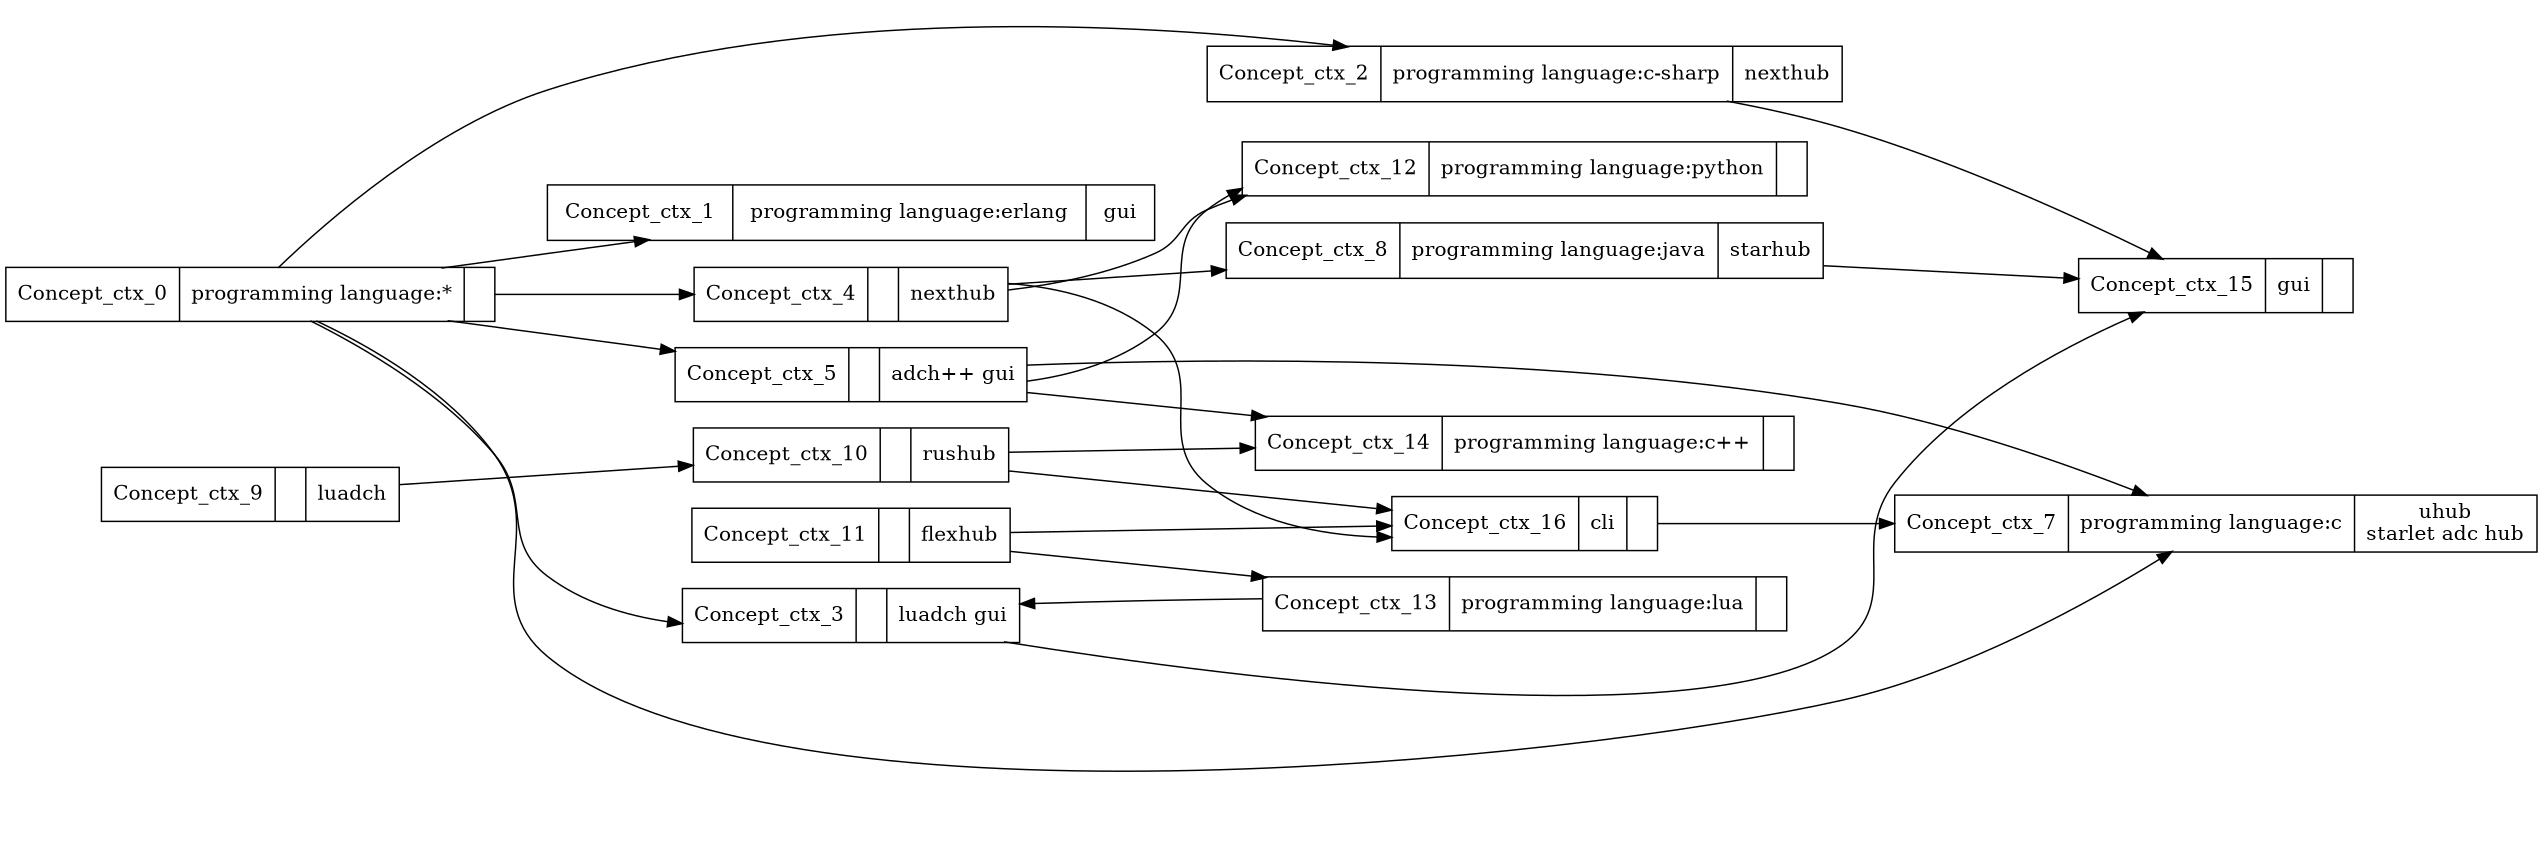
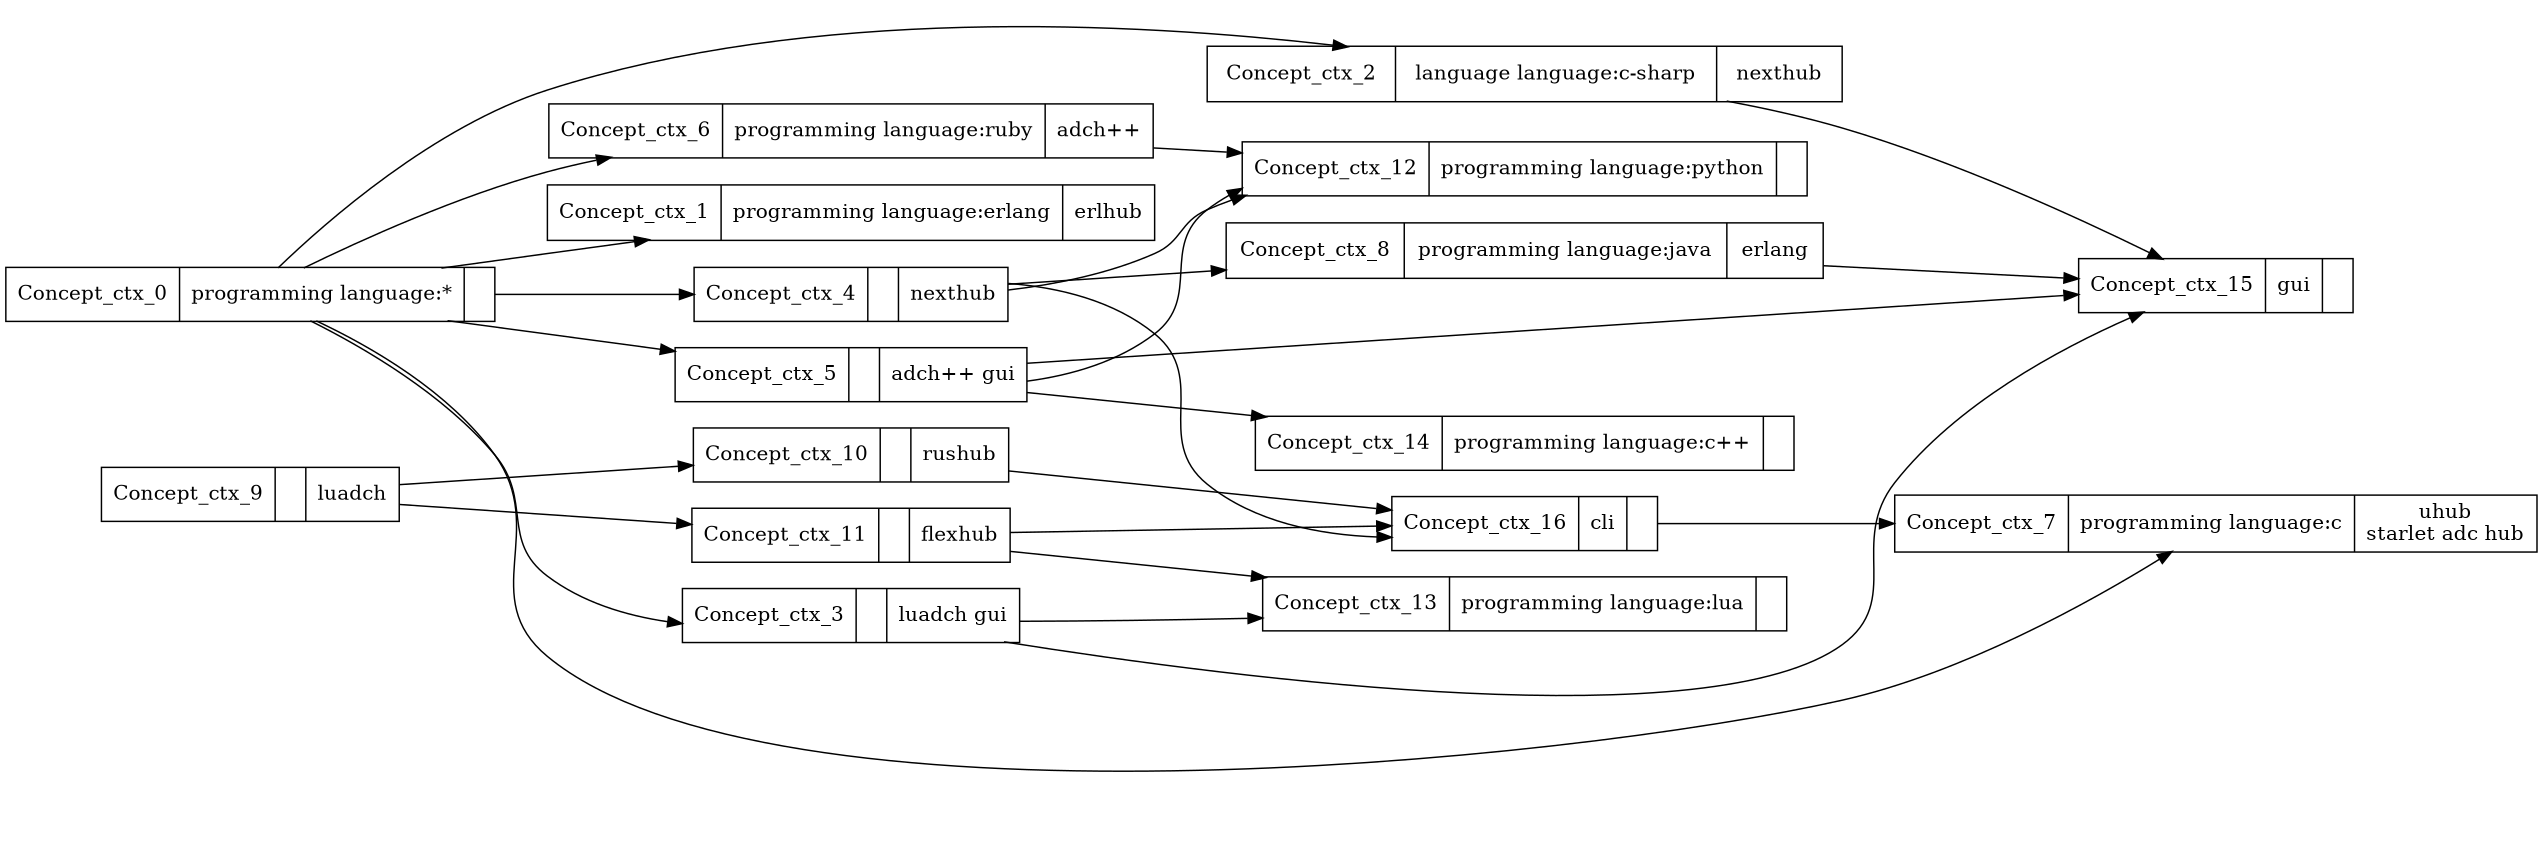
(1557, 73) -> (1556, 73)
none -> (851, 131)
(1120, 212) -> (1109, 212)
(1771, 250) -> (1775, 250)
(1587, 374) -> (1545, 329)
(1124, 450) -> none
none -> (538, 514)
(1149, 601) -> (1134, 620)
